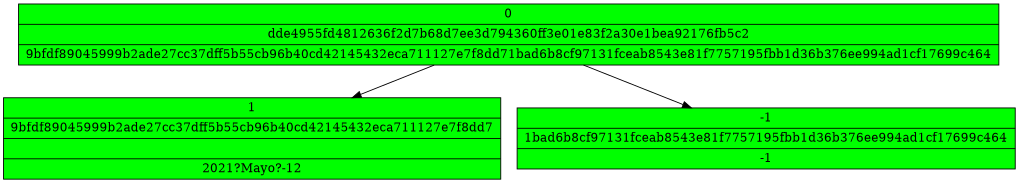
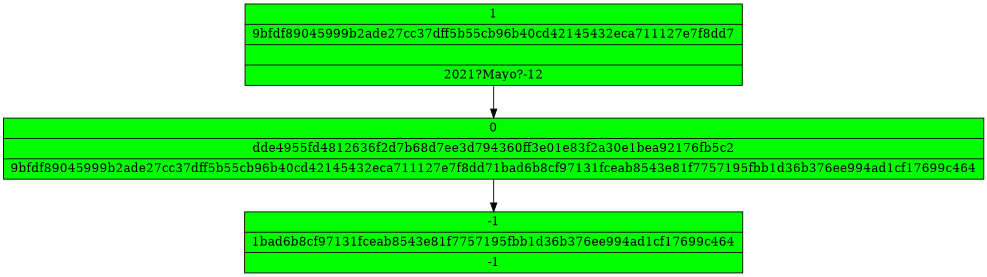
(397, 80) -> (494, 97)
